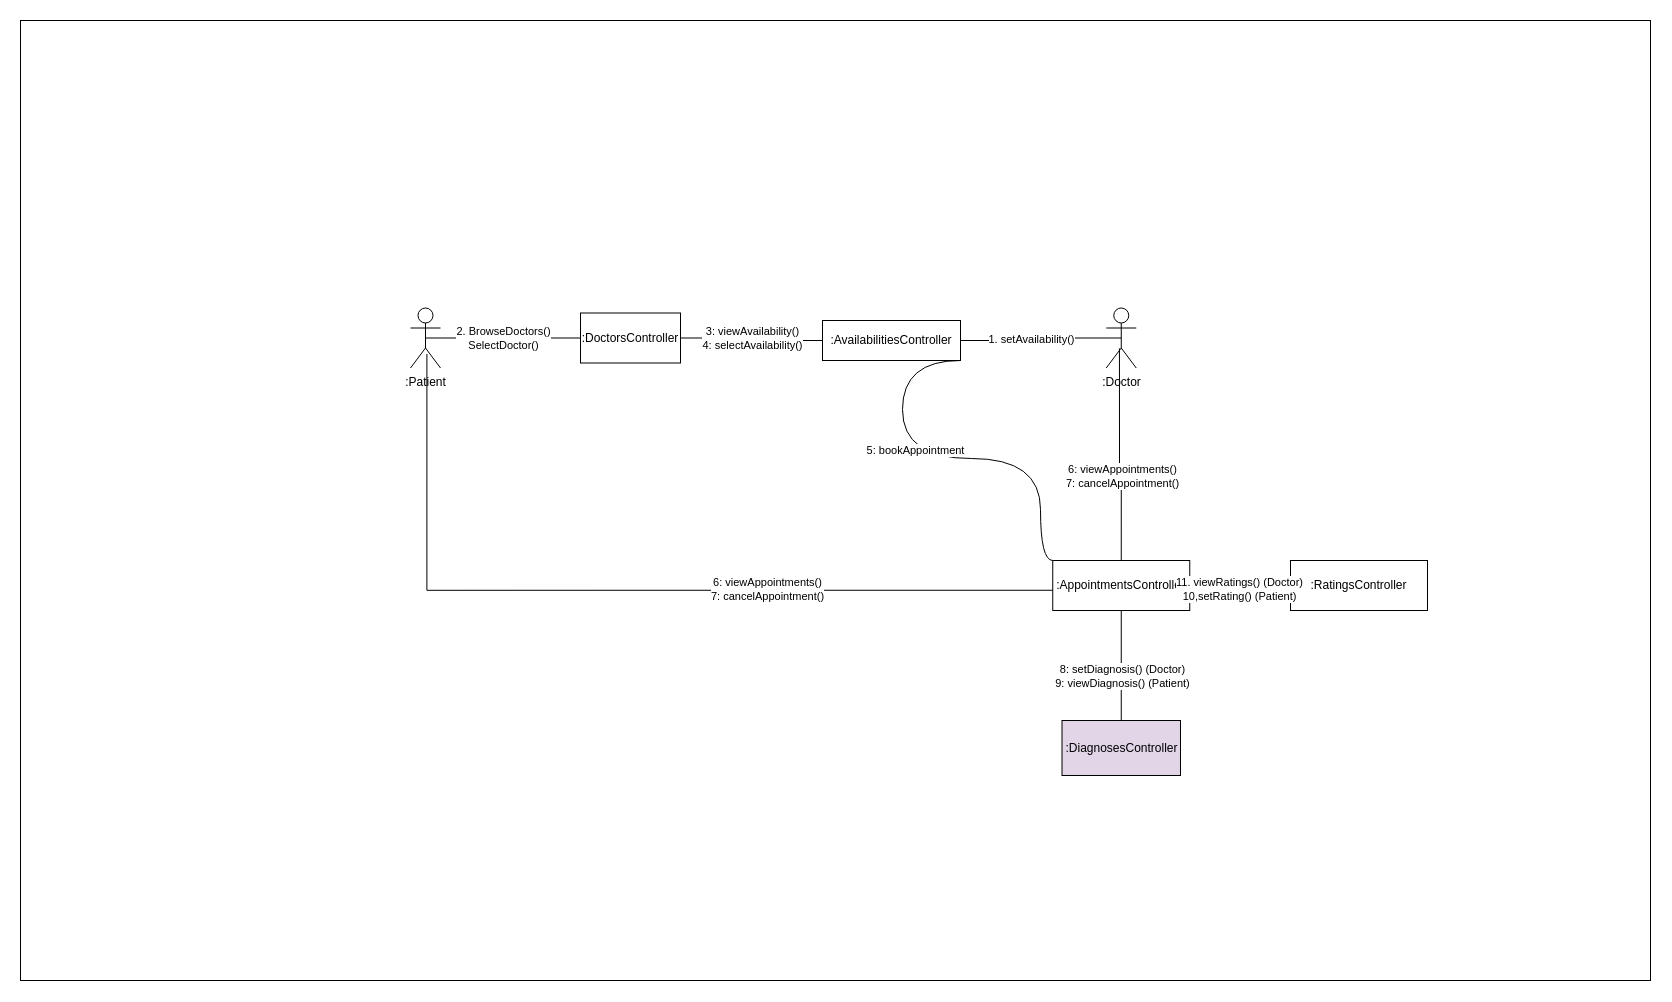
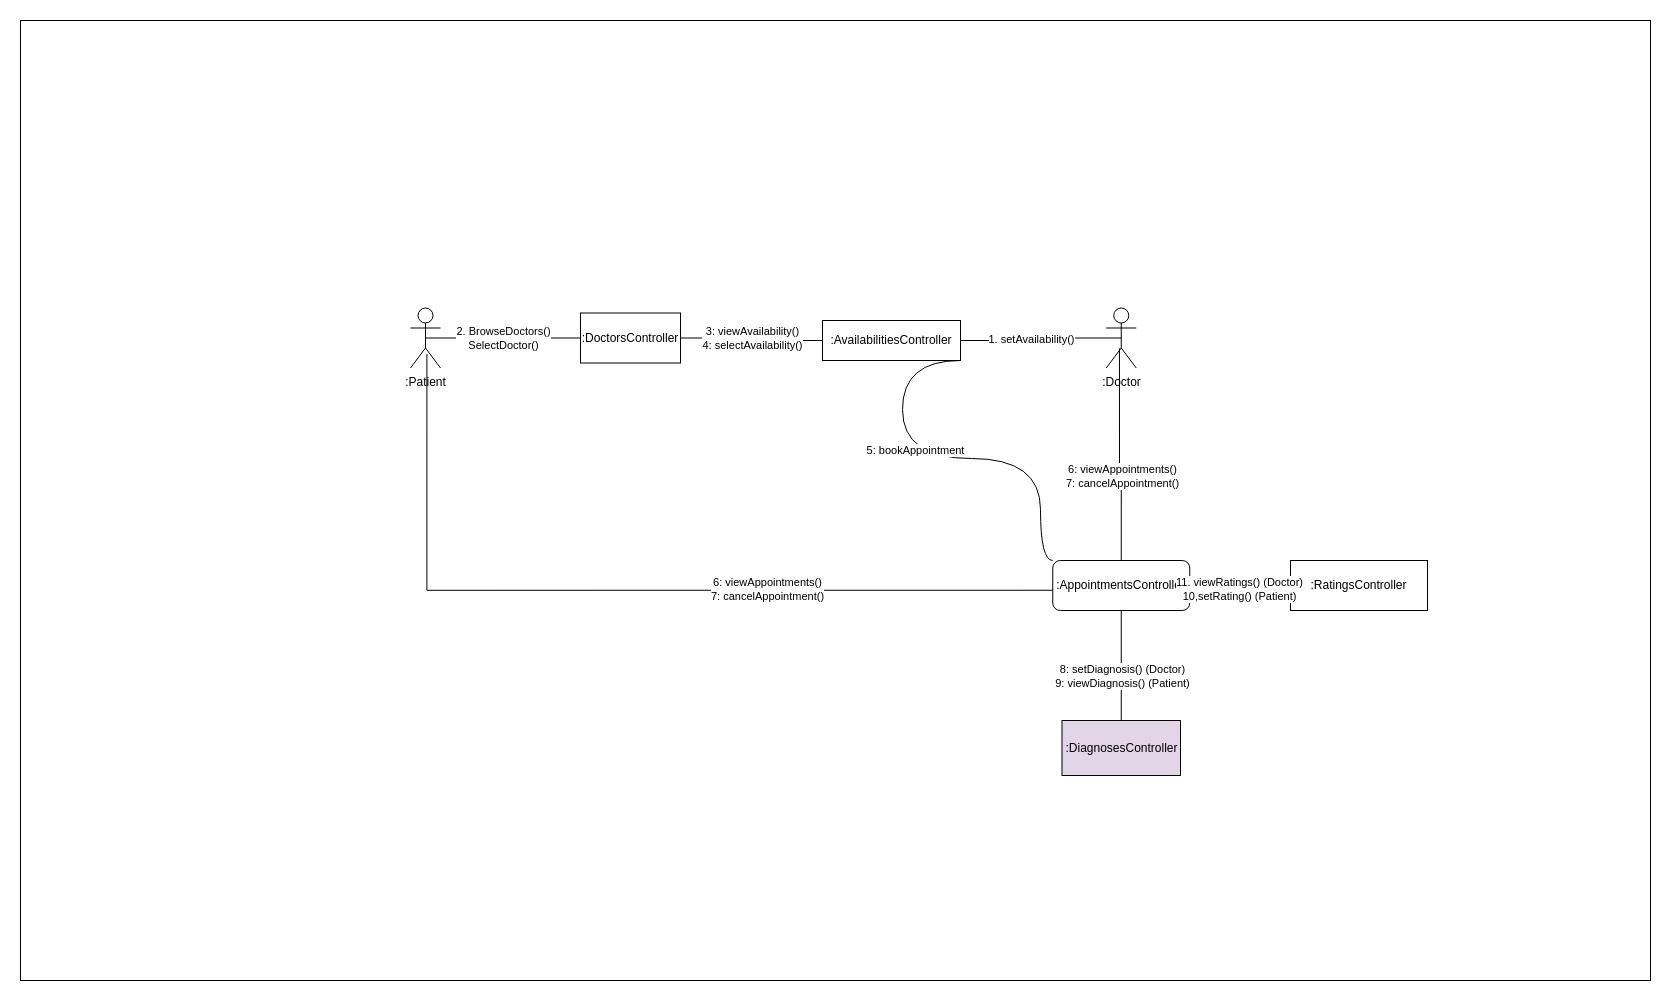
(1121, 586) -> (1121, 586)
